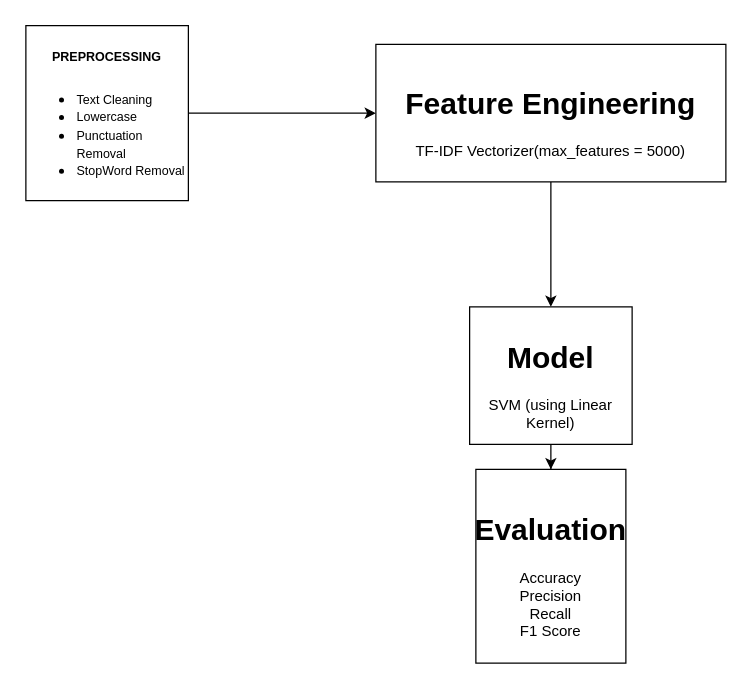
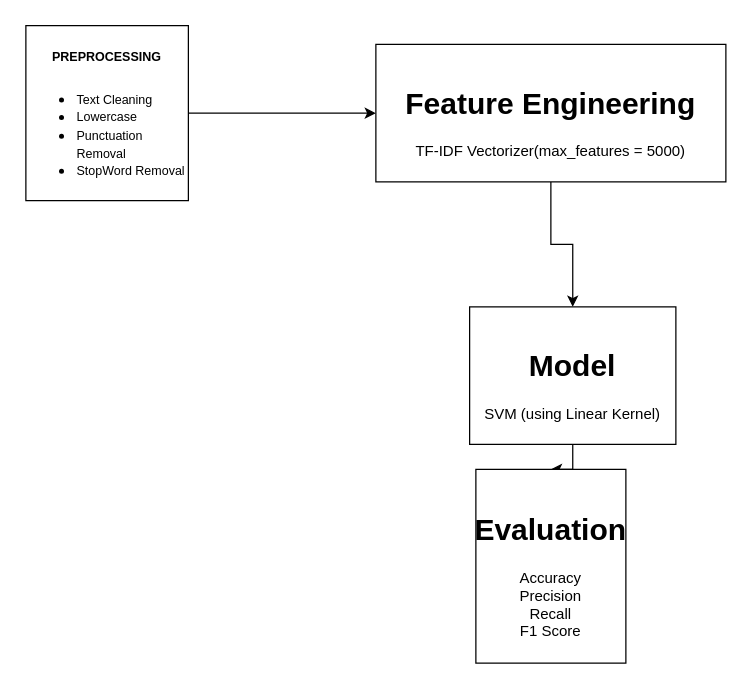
(551, 376) -> (573, 376)
